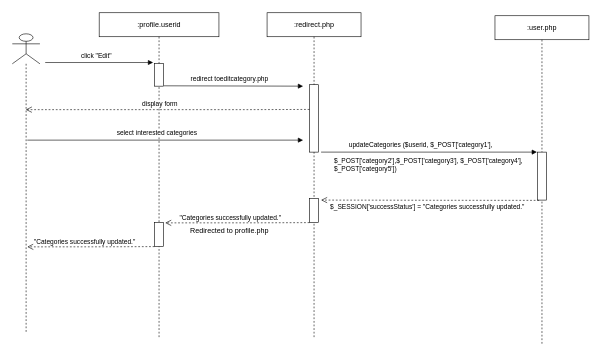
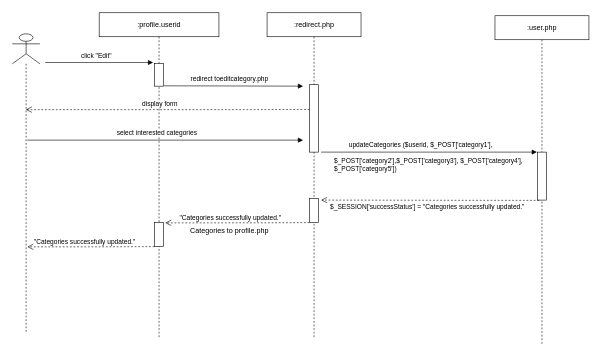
(235, 231) -> (235, 231)
